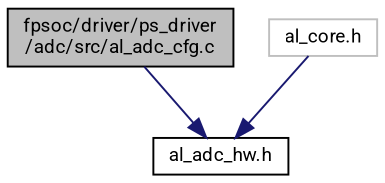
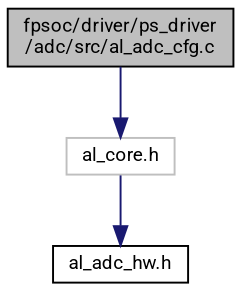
(169, 95) -> (121, 92)
